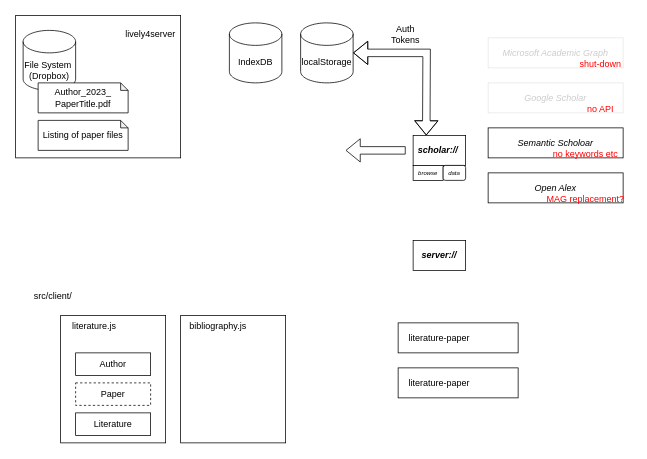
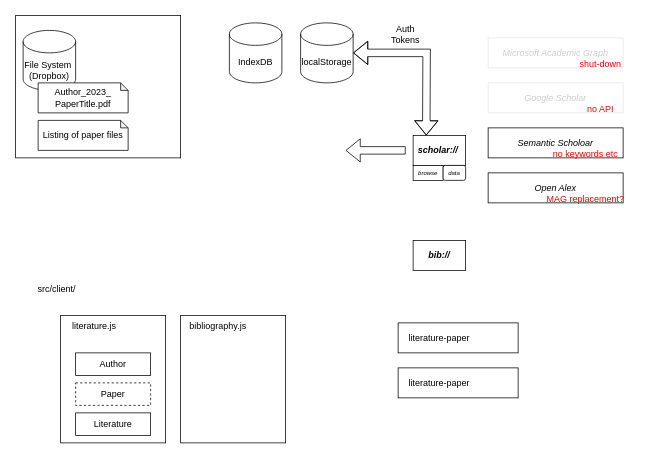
(150, 34) -> none
(439, 255) -> (439, 255)
(53, 297) -> (57, 289)
